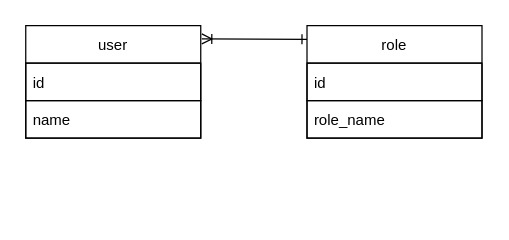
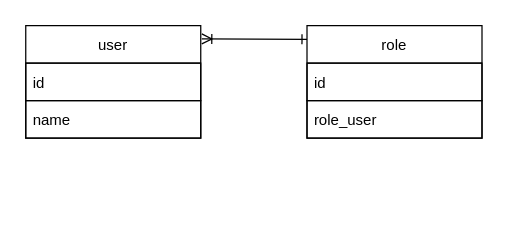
(350, 120) -> (350, 120)
